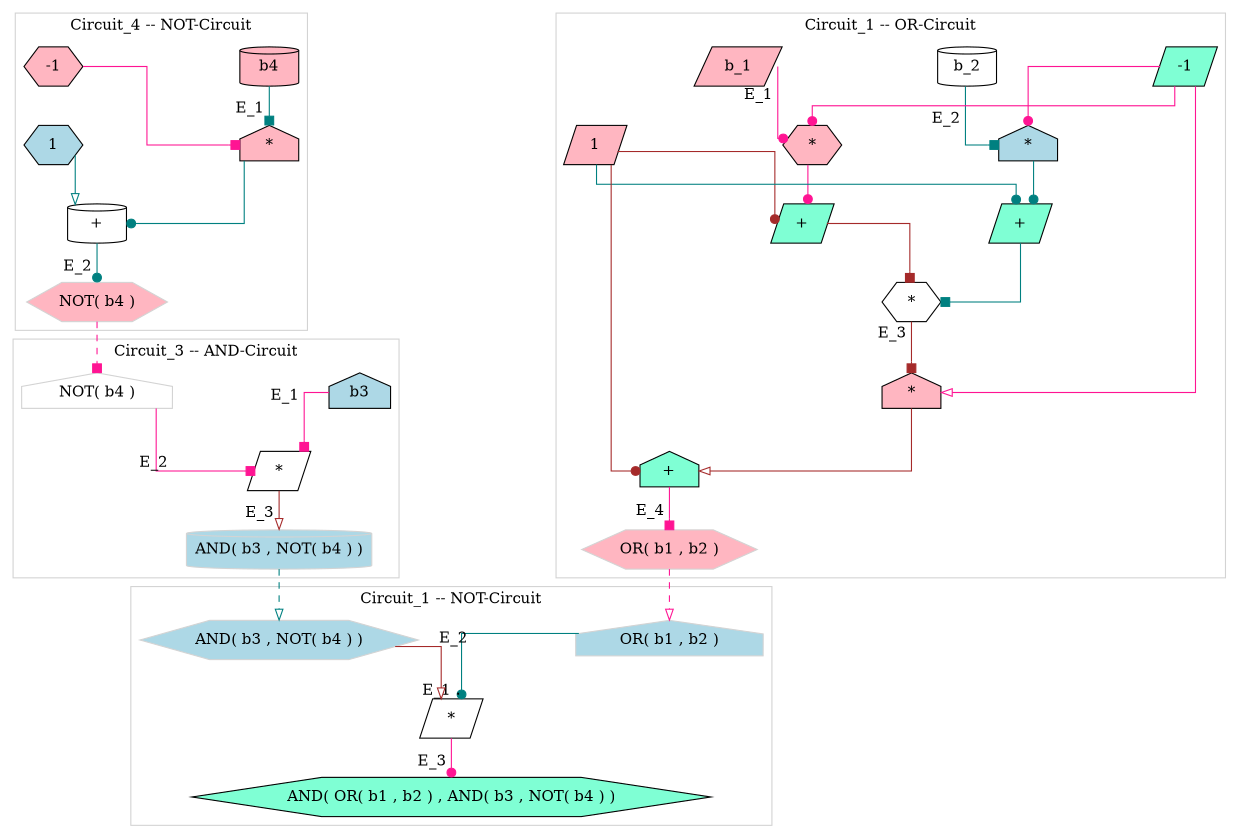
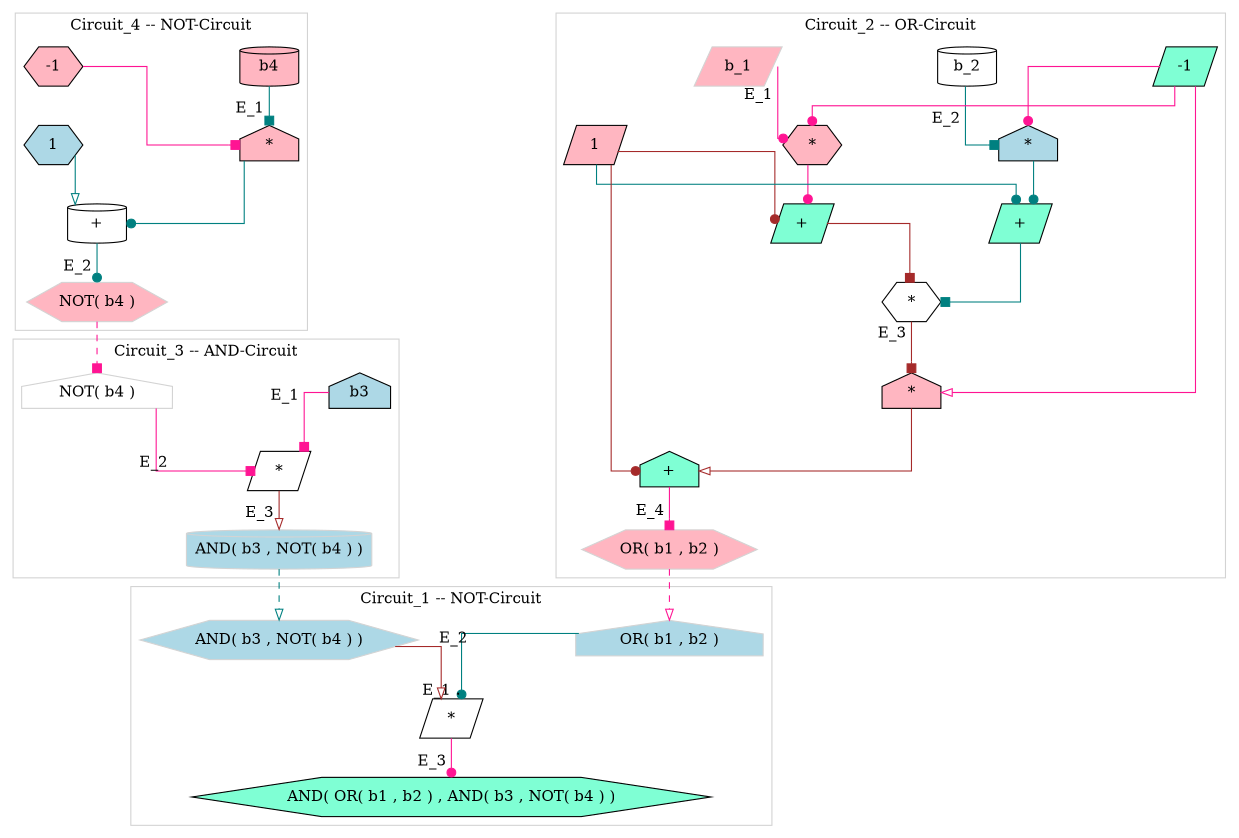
(891, 26) -> (891, 26)
(738, 67) -> (738, 67)
